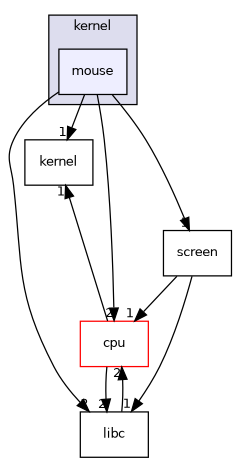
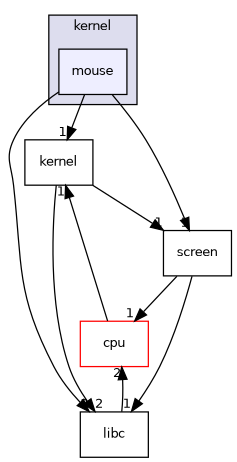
(109, 201) -> none
none -> (123, 204)
(106, 383) -> (55, 296)
